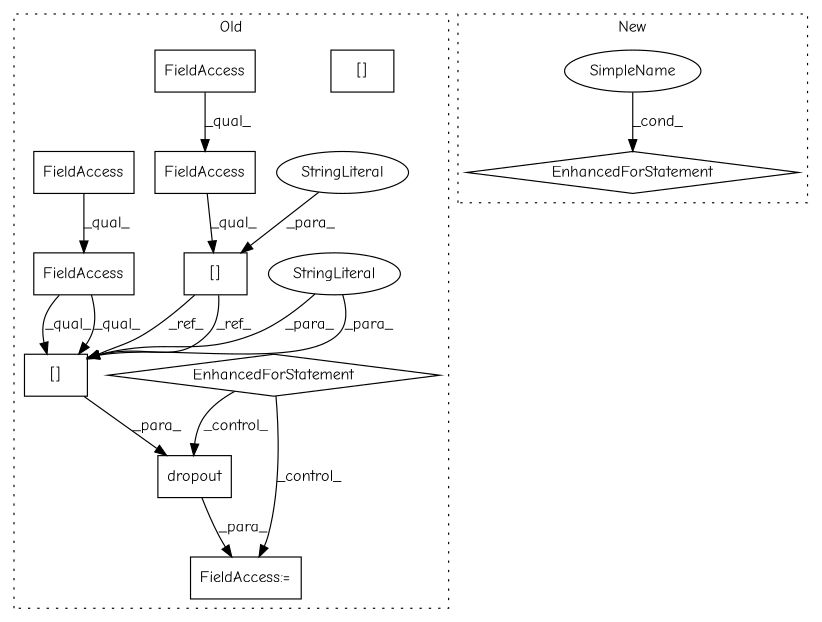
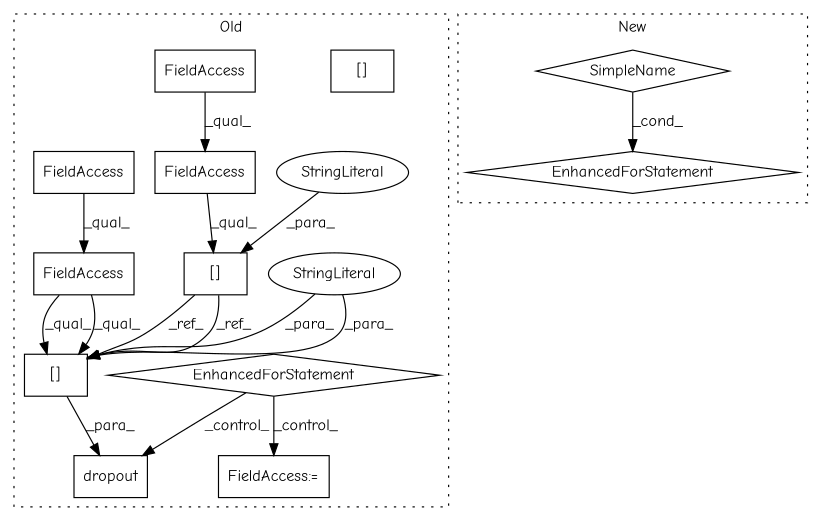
(633, 71) -> (633, 71)
(213, 523) -> none
